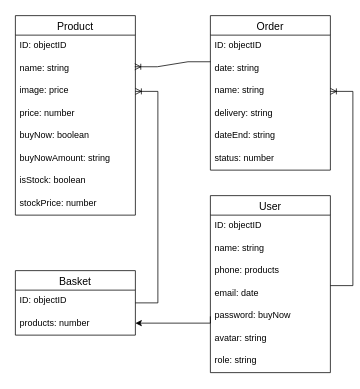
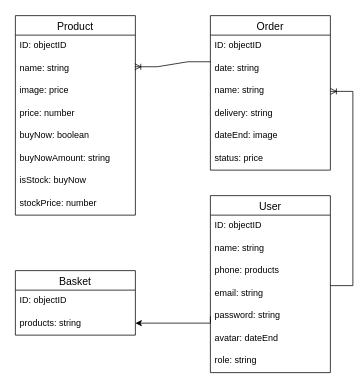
(149, 91) -> none
(249, 135) -> (246, 135)
(247, 158) -> (244, 158)
(55, 180) -> (54, 180)
(238, 293) -> (241, 293)
(252, 315) -> (251, 315)
(57, 323) -> (56, 323)
(246, 338) -> (250, 338)
